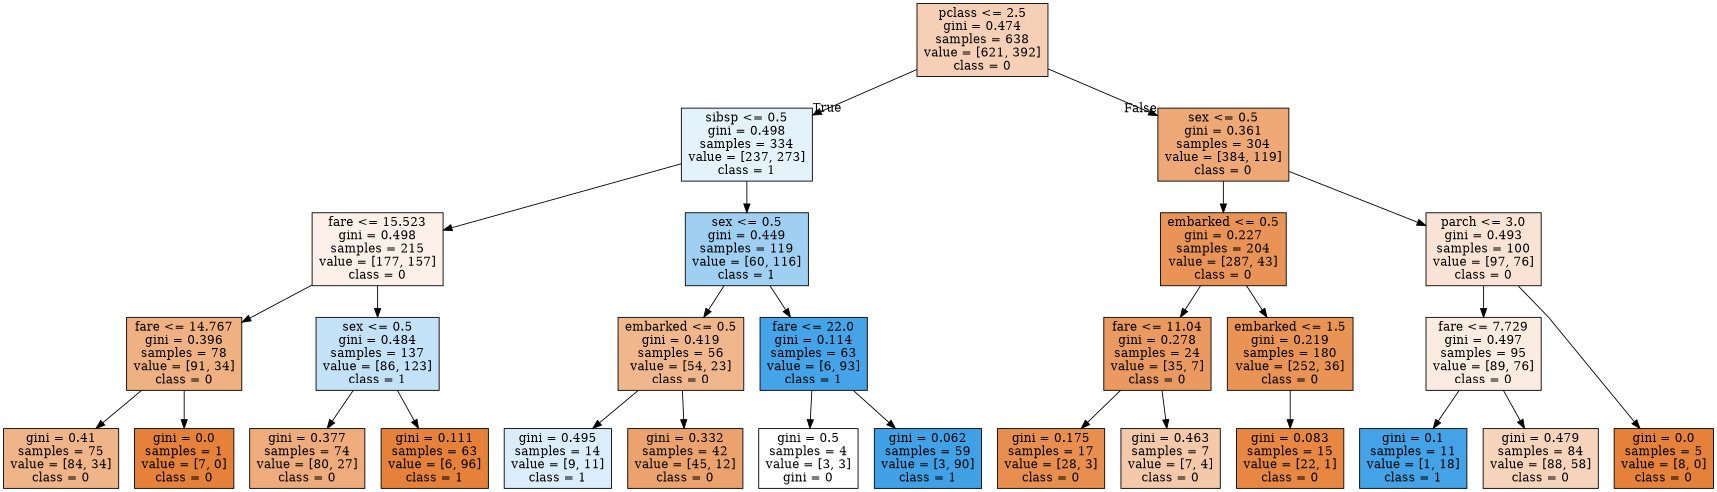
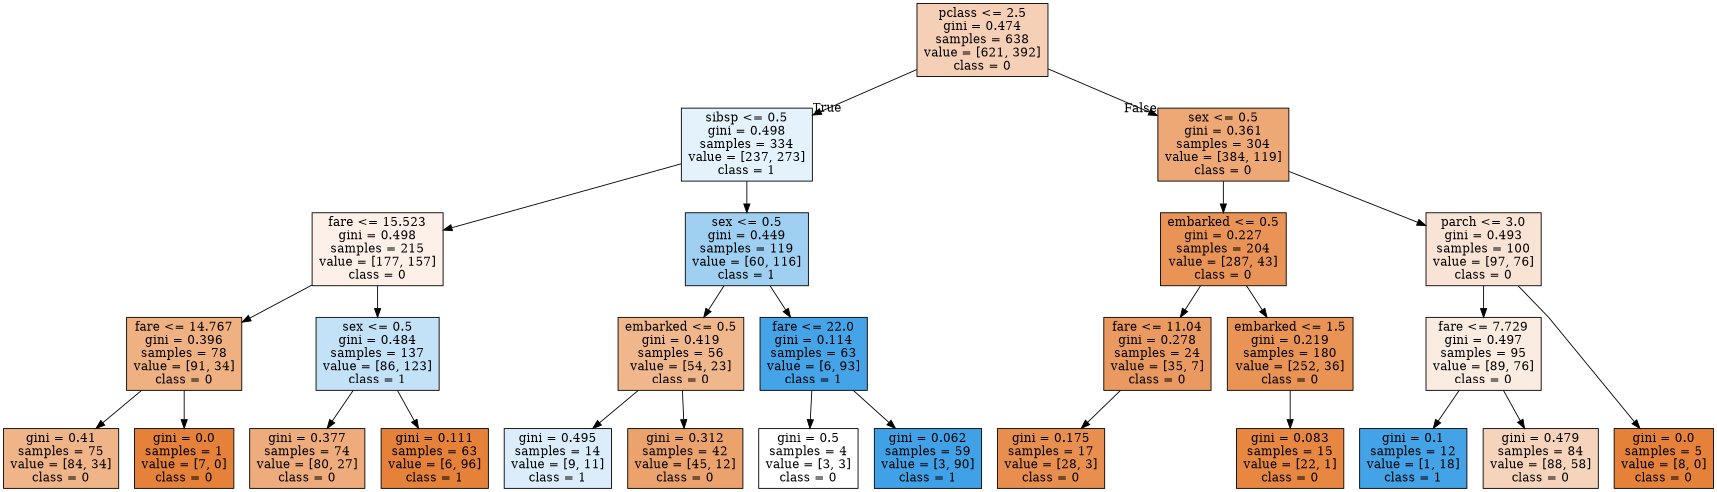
(685, 458) -> (685, 458)
(808, 458) -> (808, 458)
(1171, 458) -> none
(1413, 458) -> (1413, 458)
